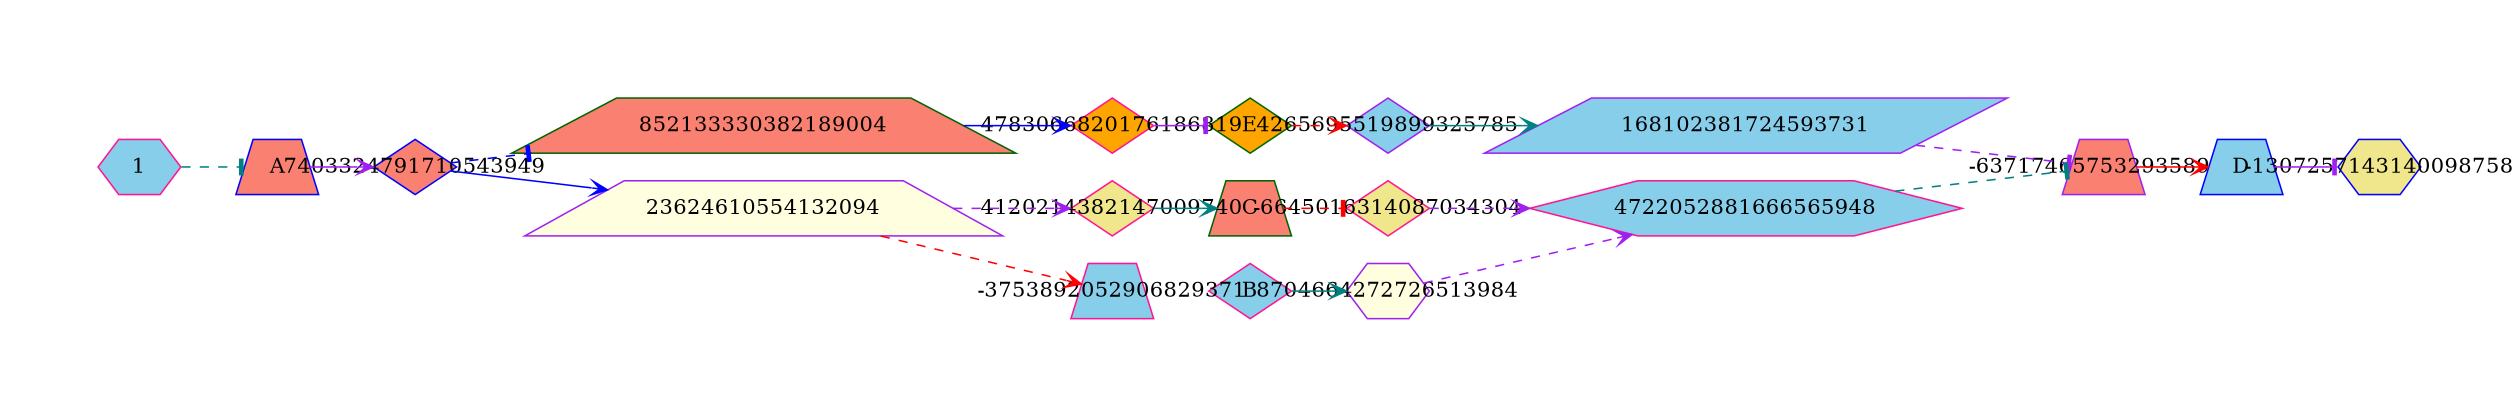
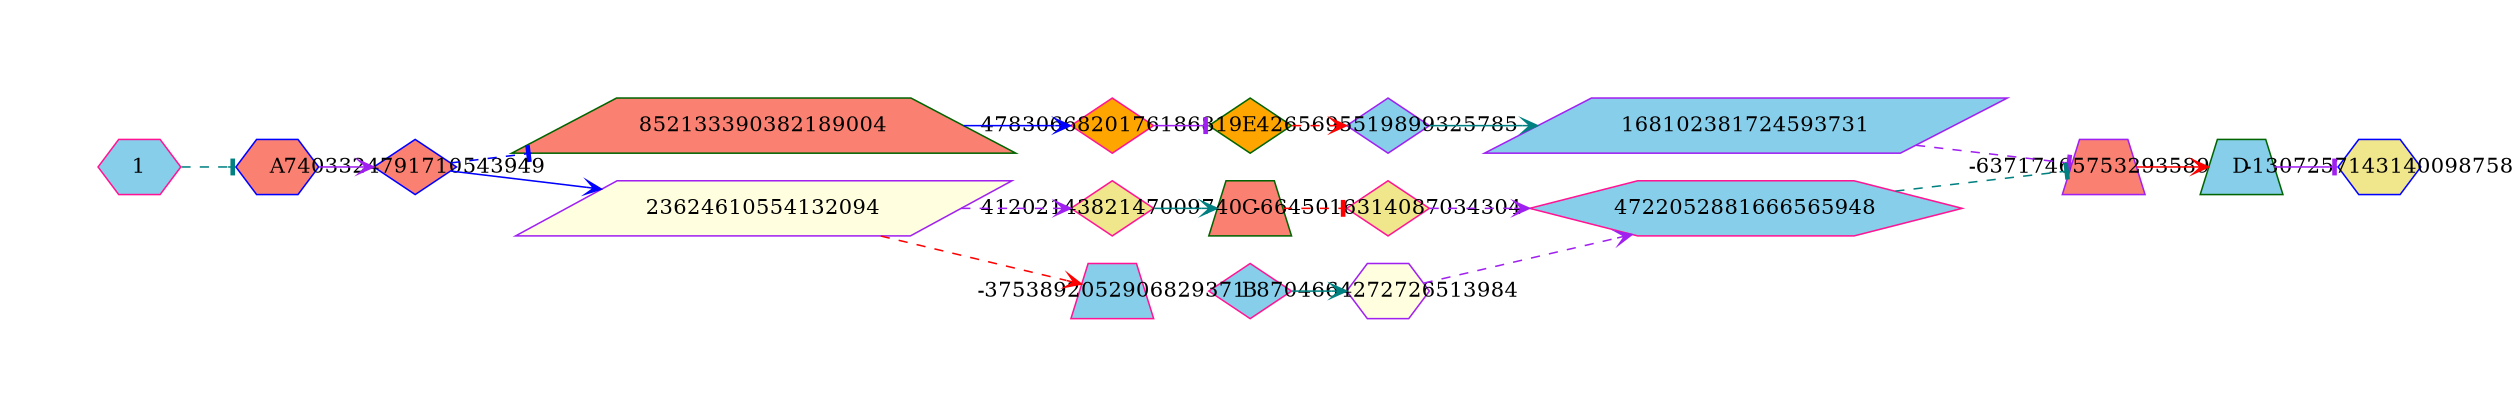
(764, 126) -> (764, 126)
(277, 167) -> (277, 167)
(2242, 167) -> (2242, 167)
(764, 208) -> (764, 208)
